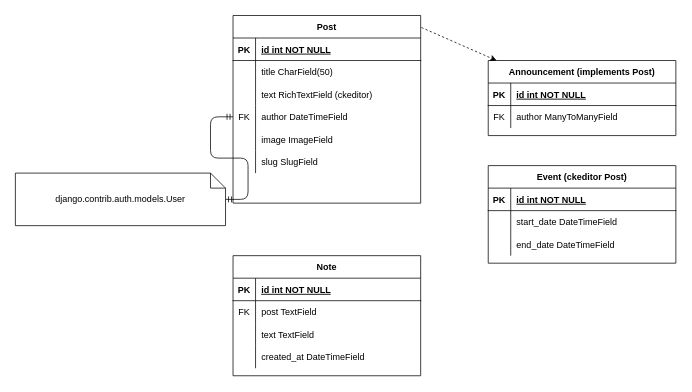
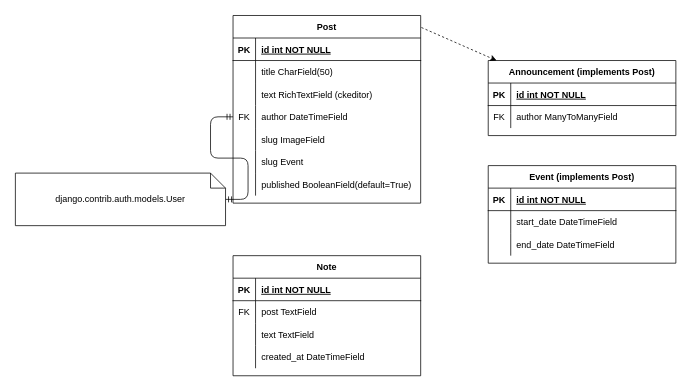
(297, 140) -> (294, 140)
(290, 162) -> (284, 162)
(581, 177) -> (581, 177)
none -> (338, 184)
